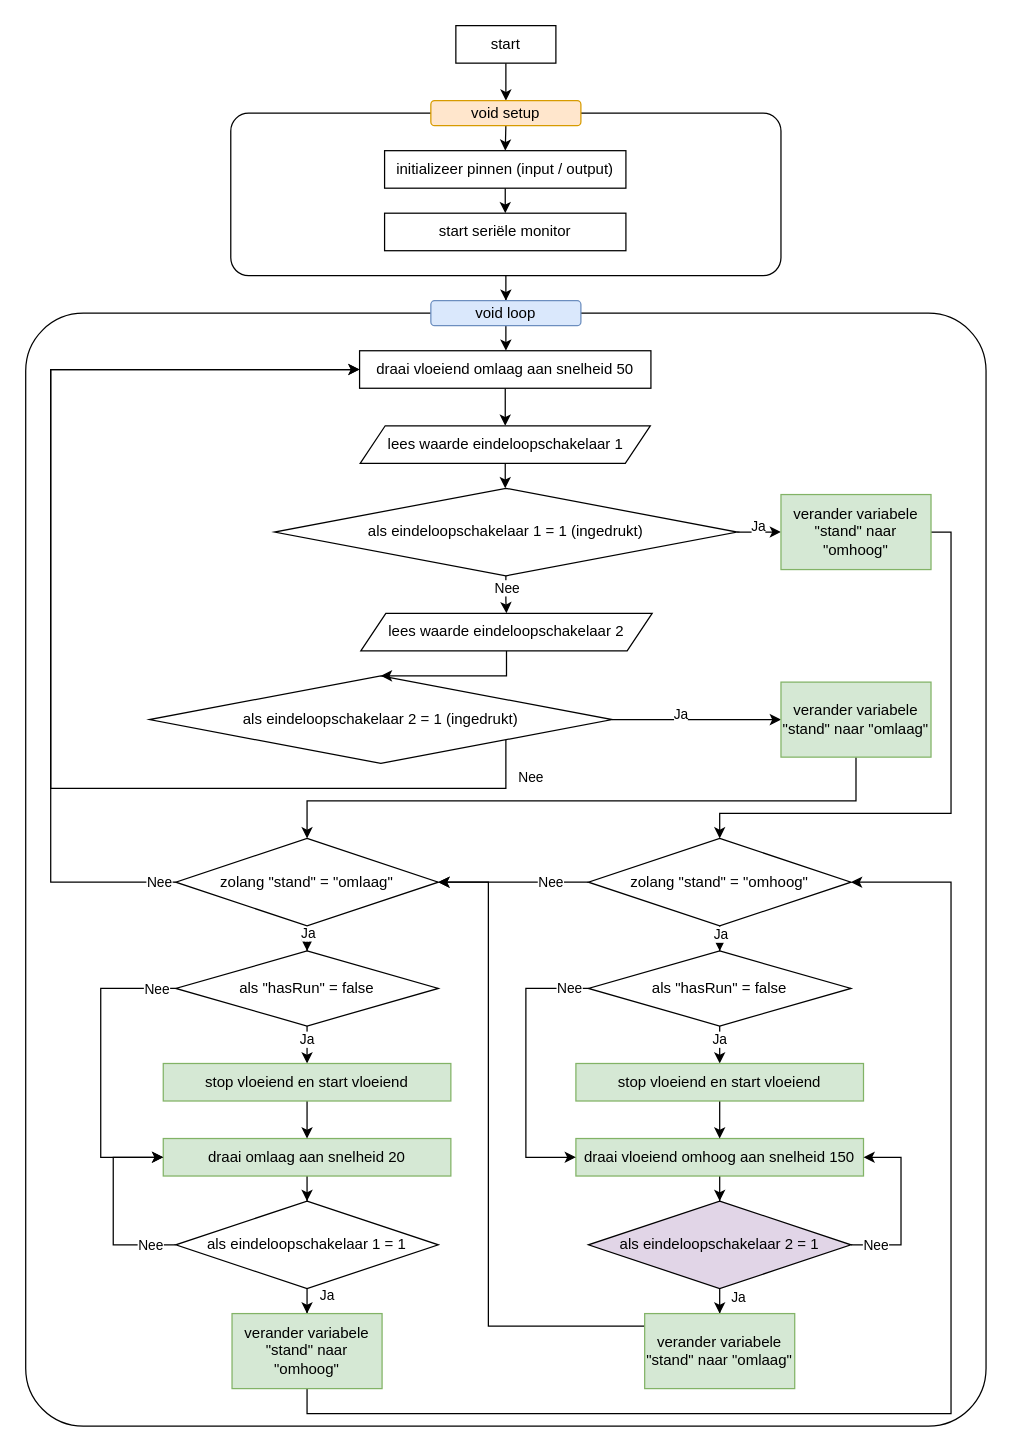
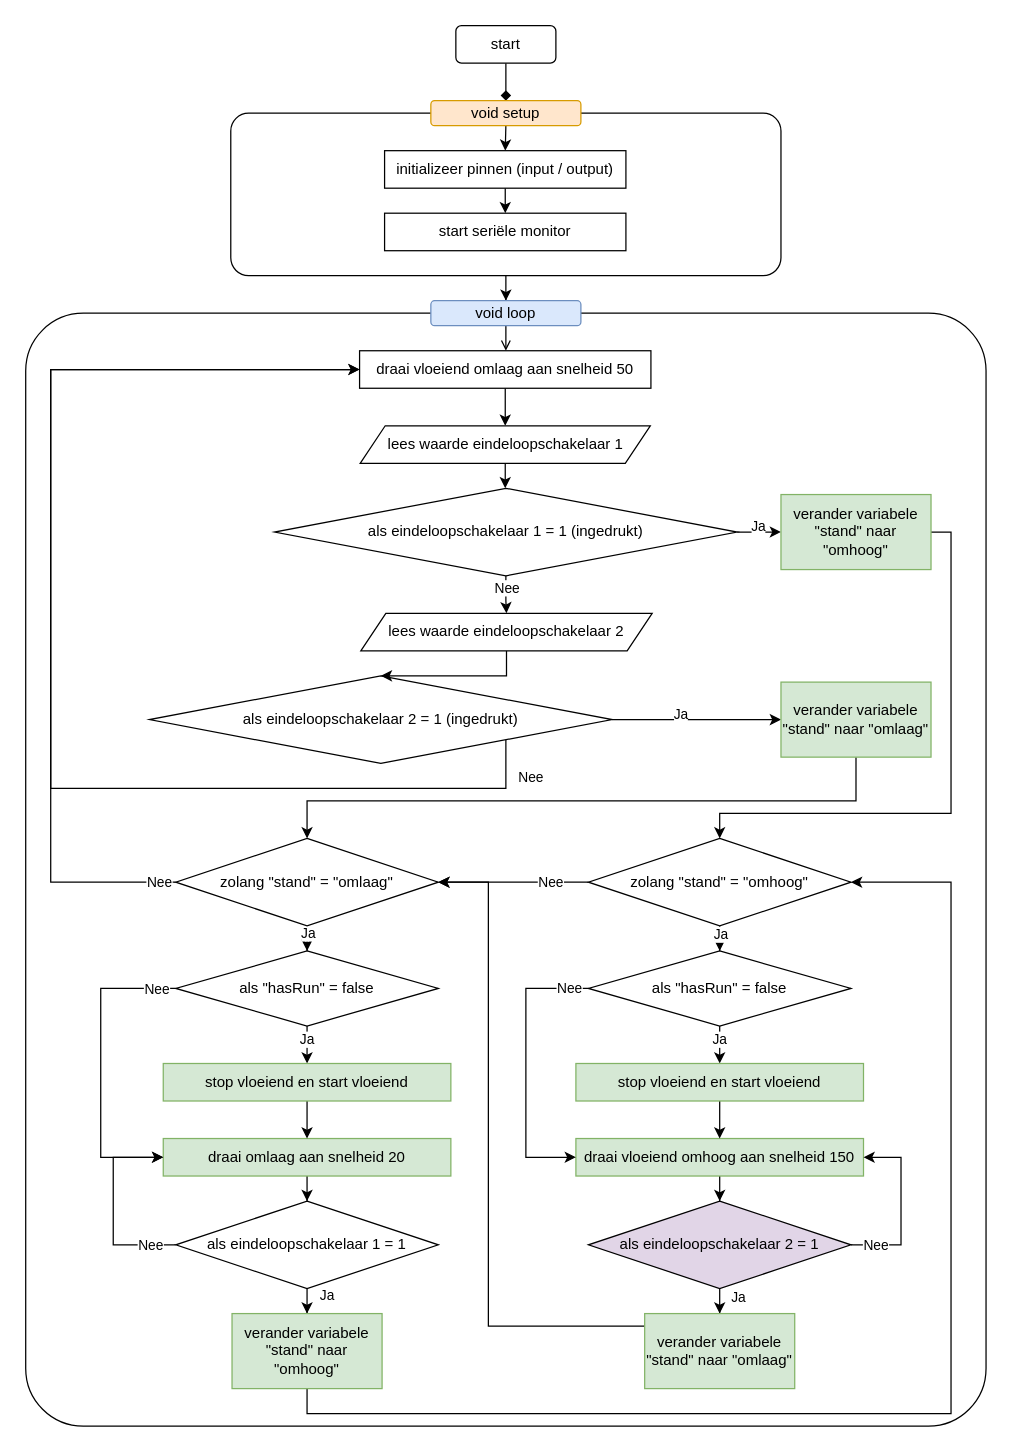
(506, 44) -> (506, 44)
(506, 91) -> (506, 90)
(506, 341) -> (506, 342)
